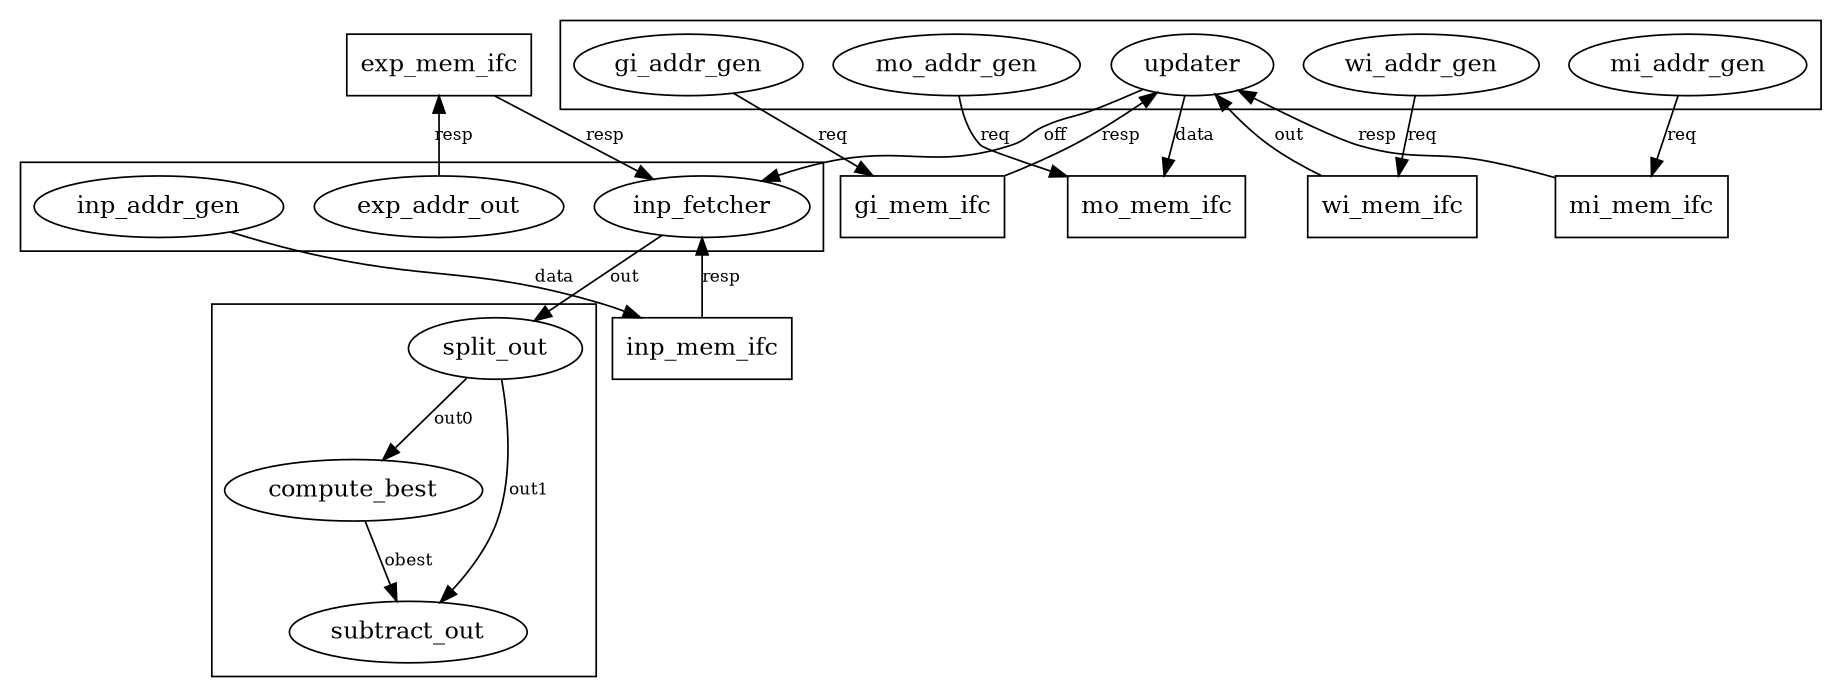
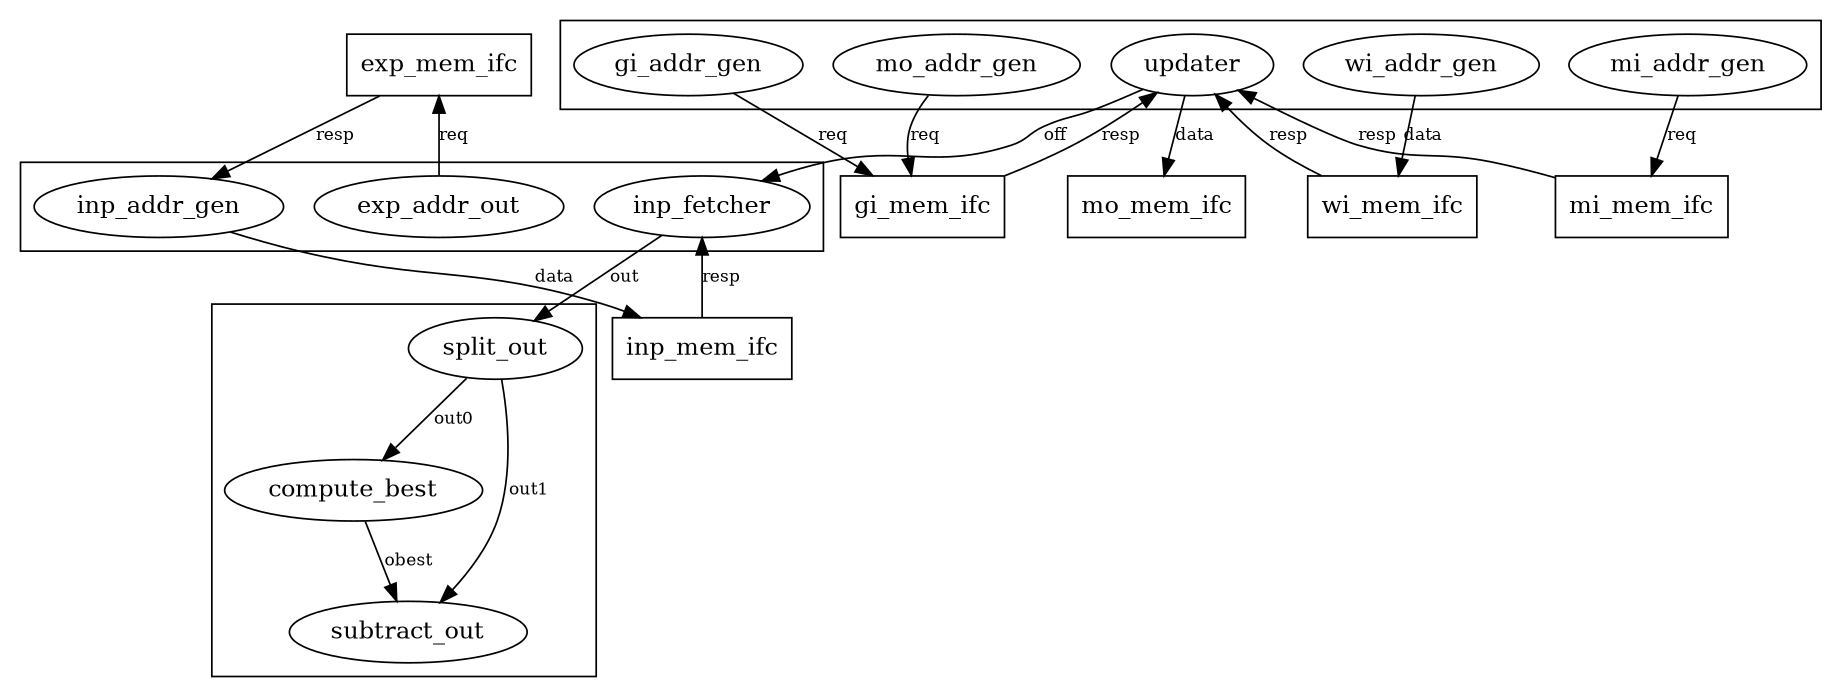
(566, 134) -> (304, 133)
(454, 136) -> (454, 136)
(1289, 136) -> (1289, 136)
(1423, 136) -> (1423, 136)
(977, 141) -> (911, 125)
